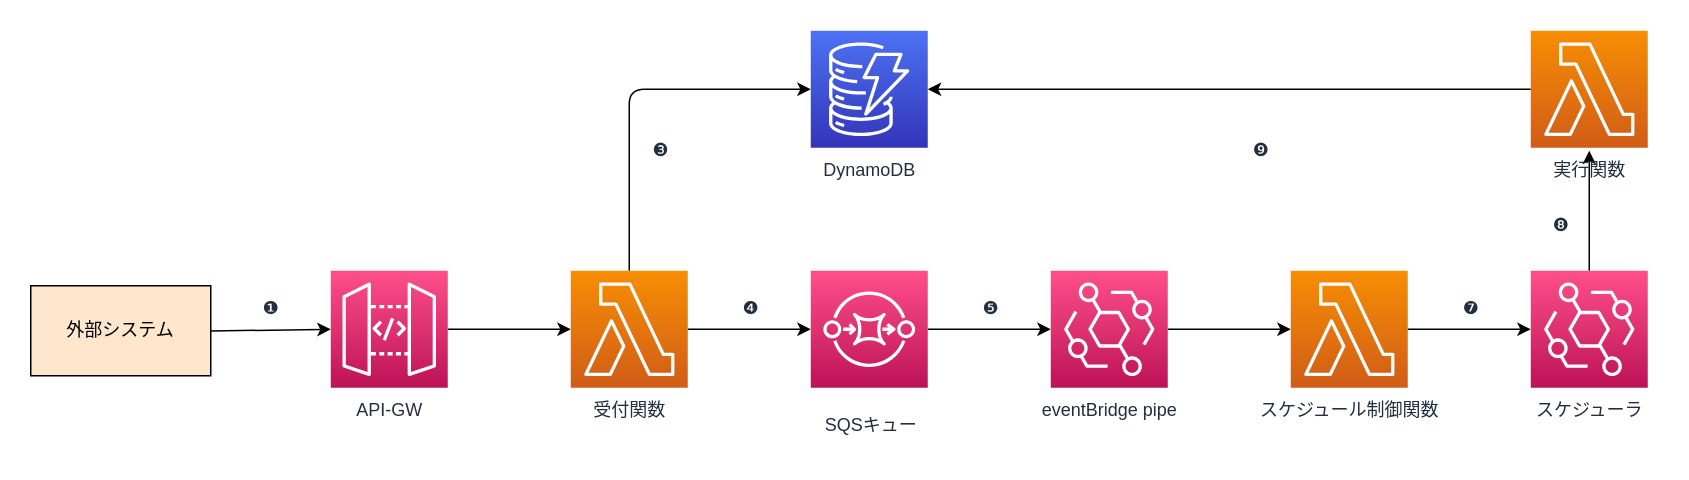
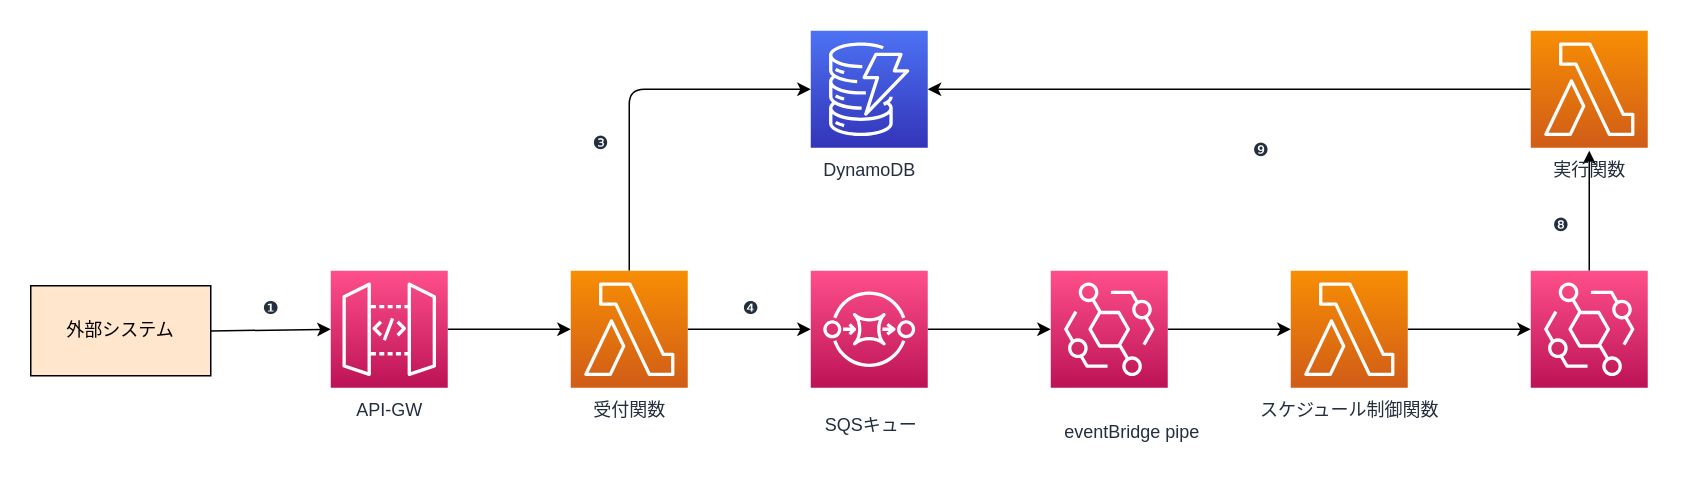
(661, 151) -> (601, 143)
(991, 308) -> none
(1471, 308) -> none
(1109, 410) -> (1132, 433)
(1589, 410) -> none
